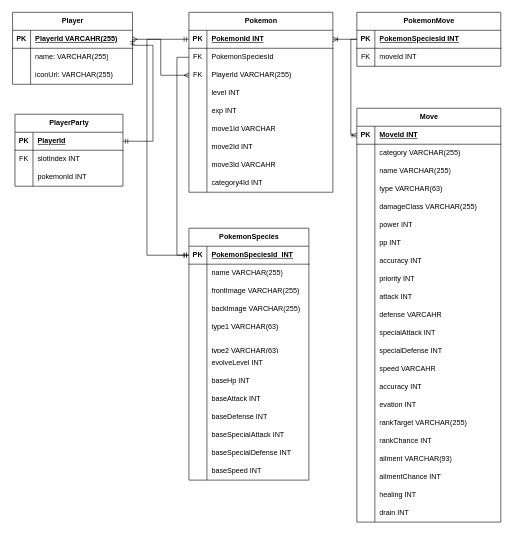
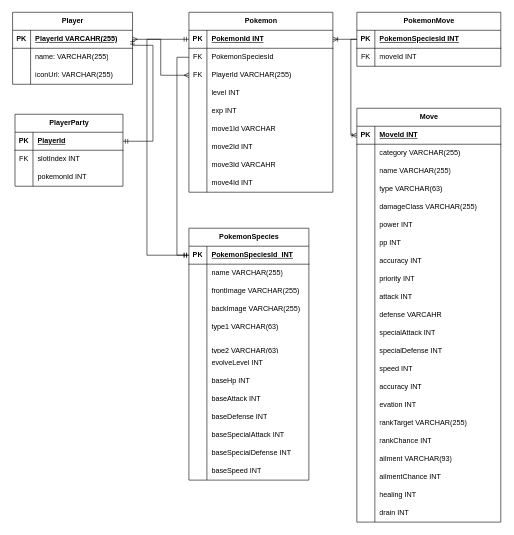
(241, 183) -> (233, 183)
(405, 369) -> (397, 369)
